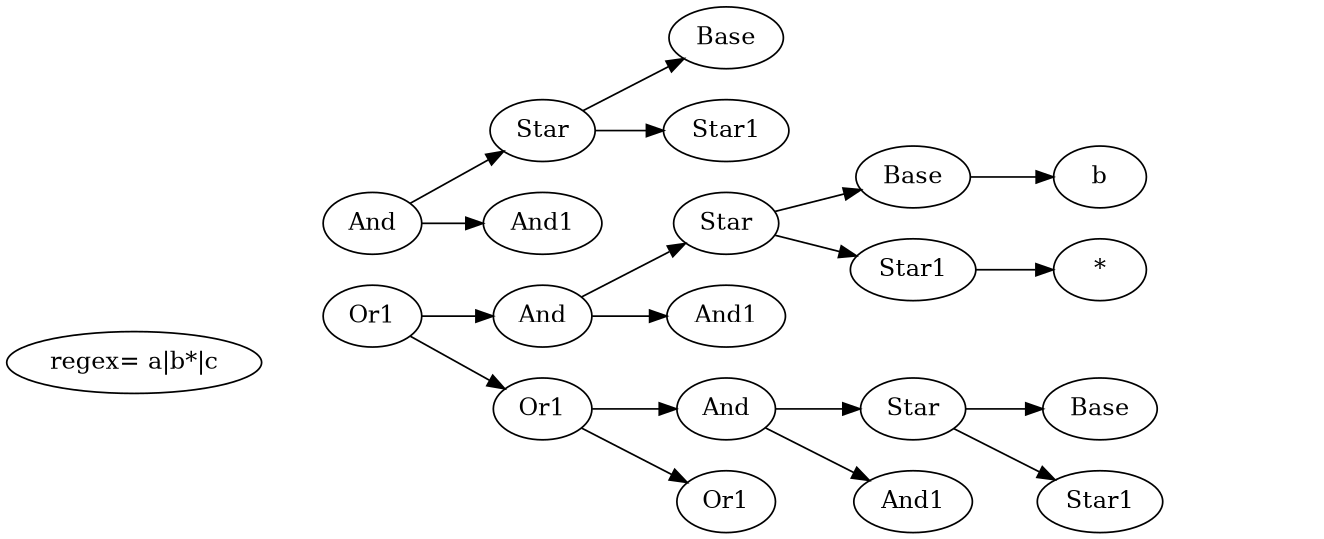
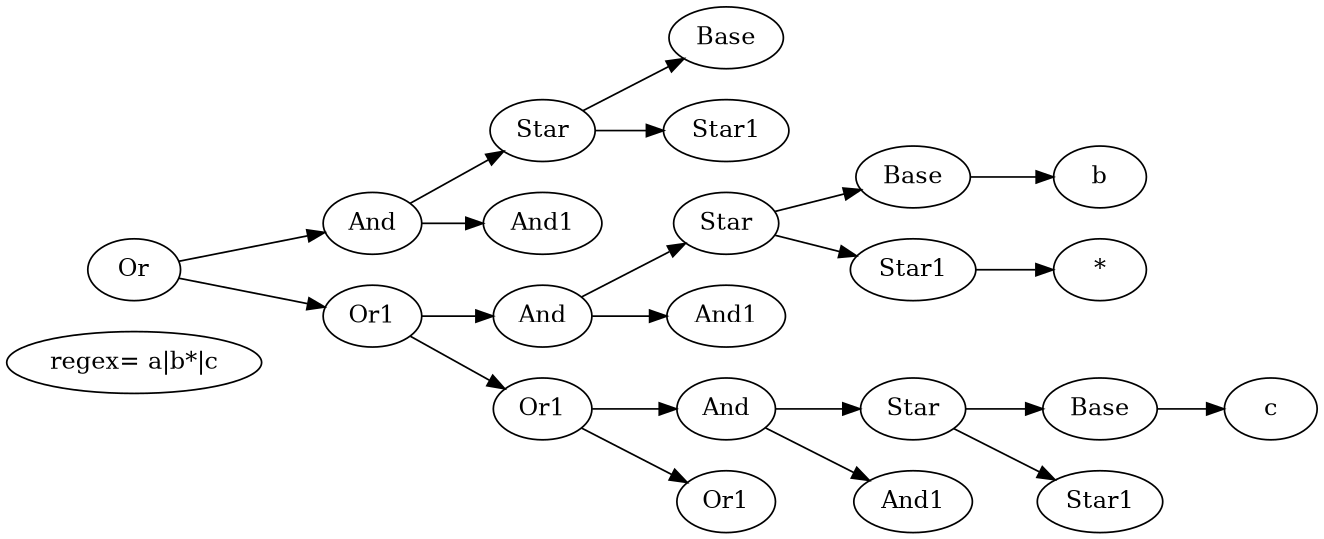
none -> (134, 270)
none -> (1271, 409)
